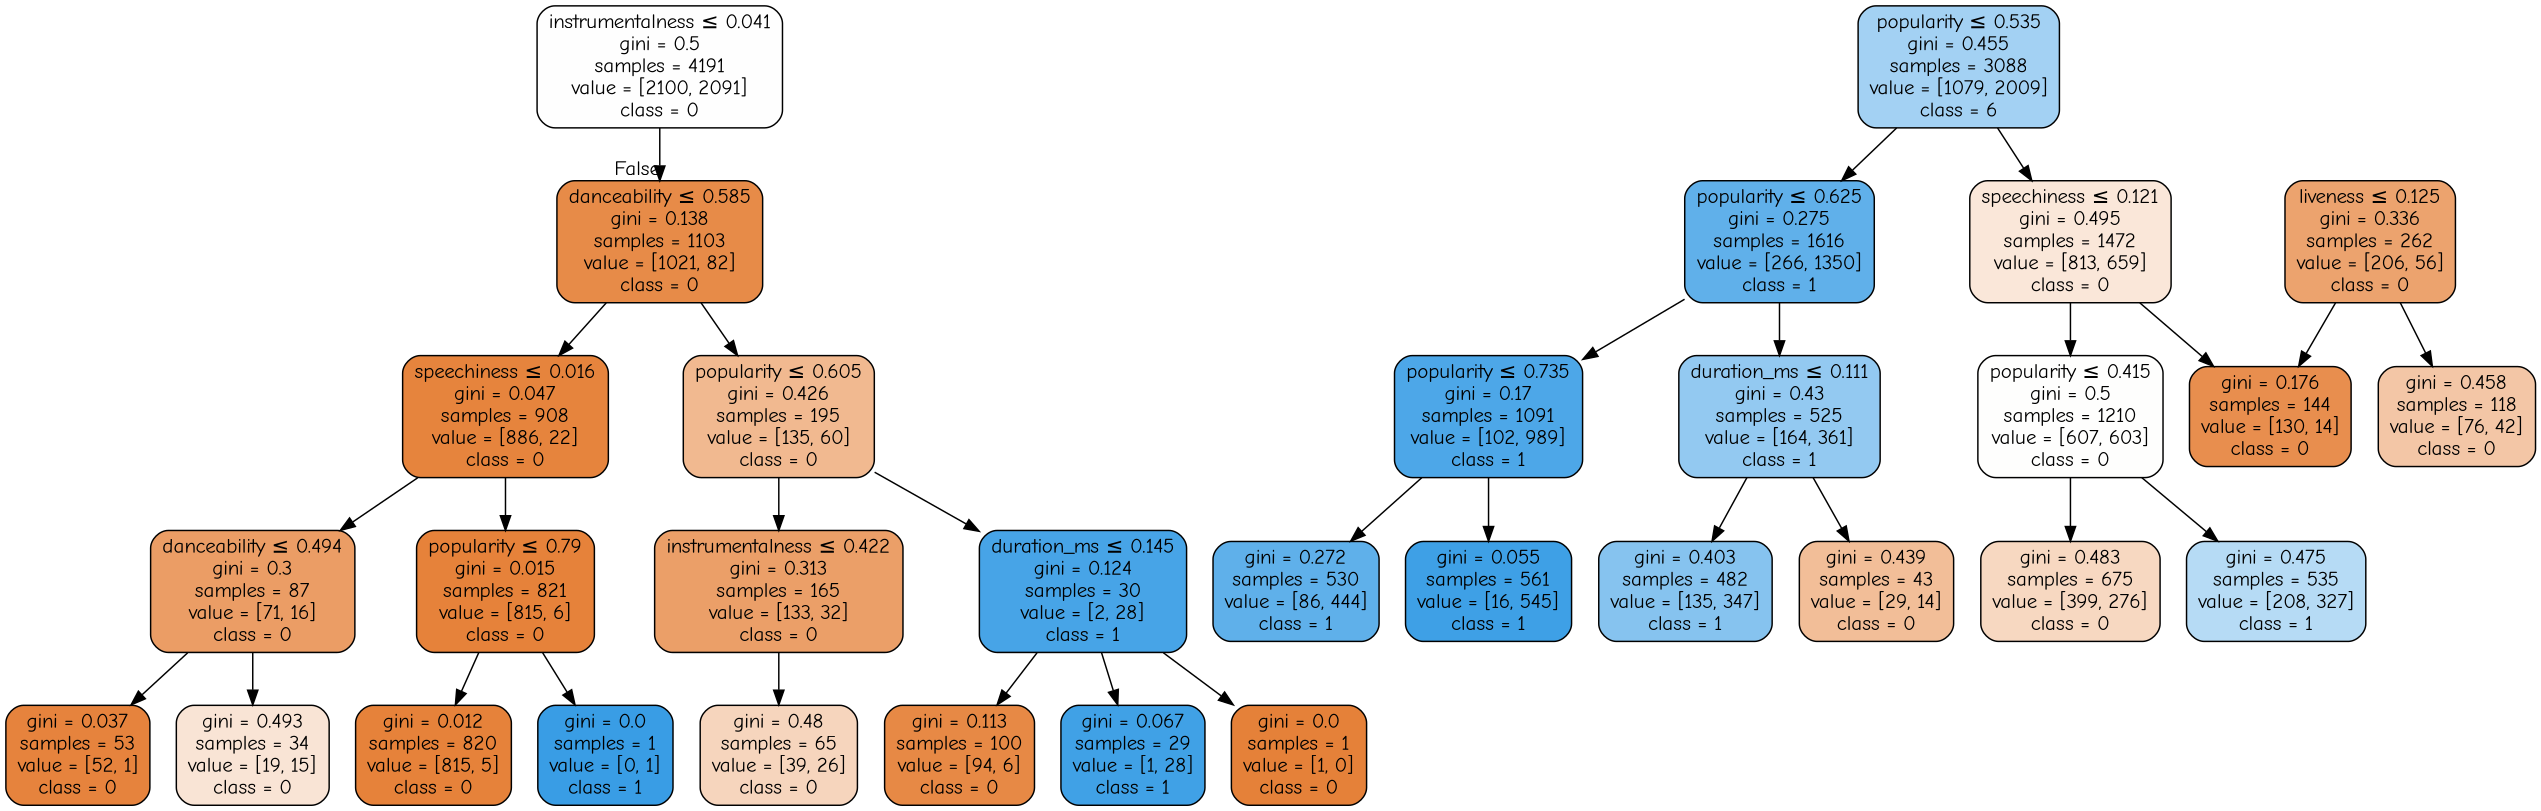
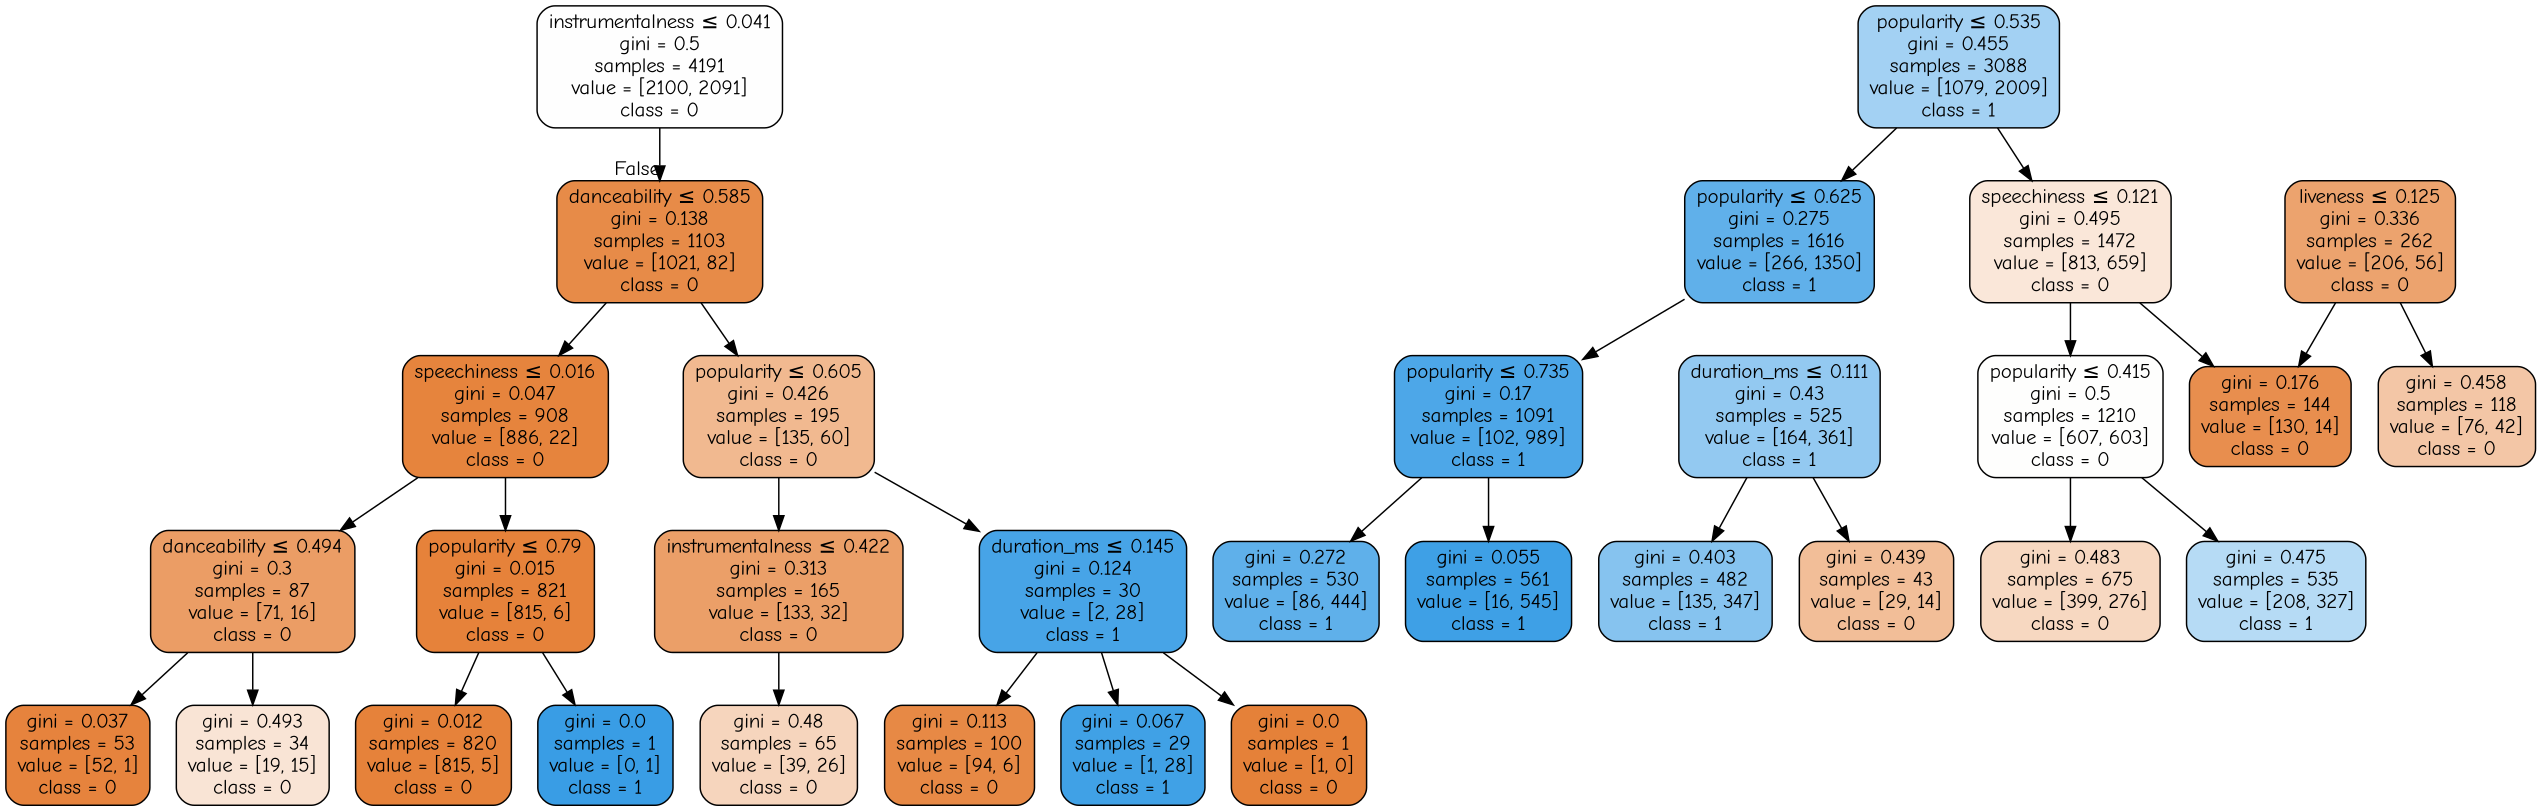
(1959, 110) -> (1959, 110)
(1779, 322) -> none
